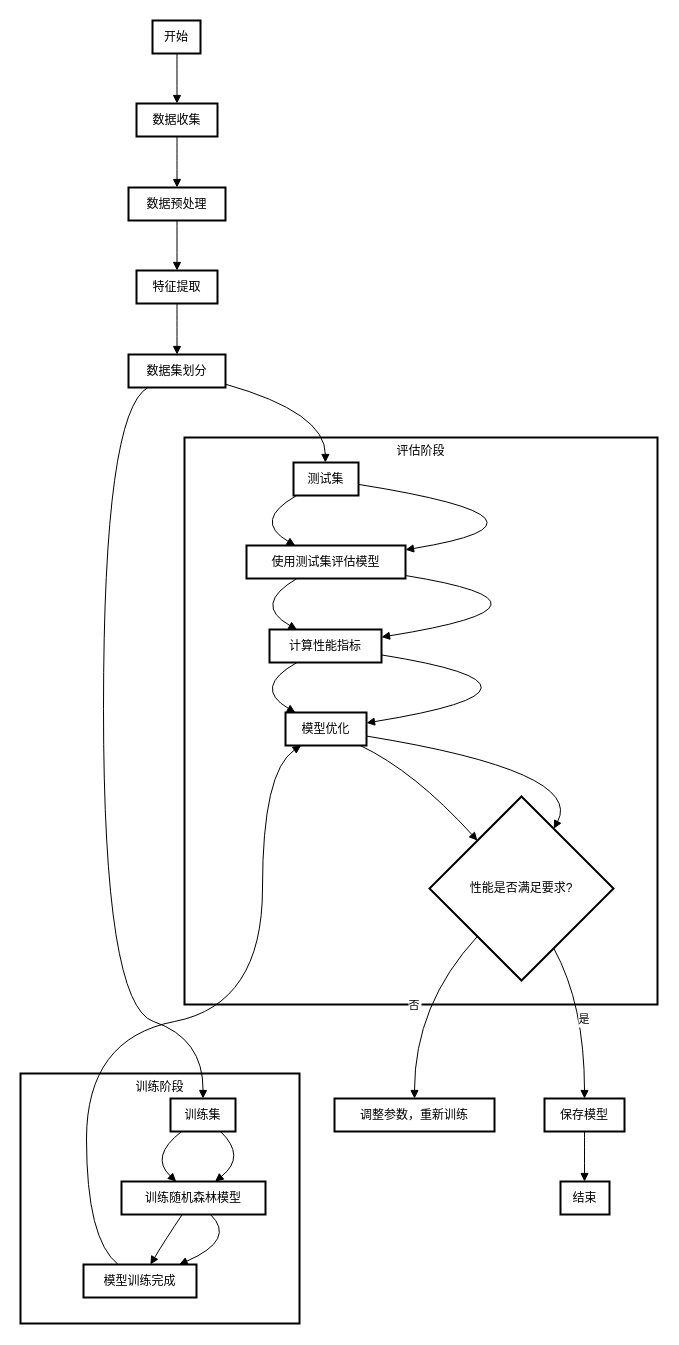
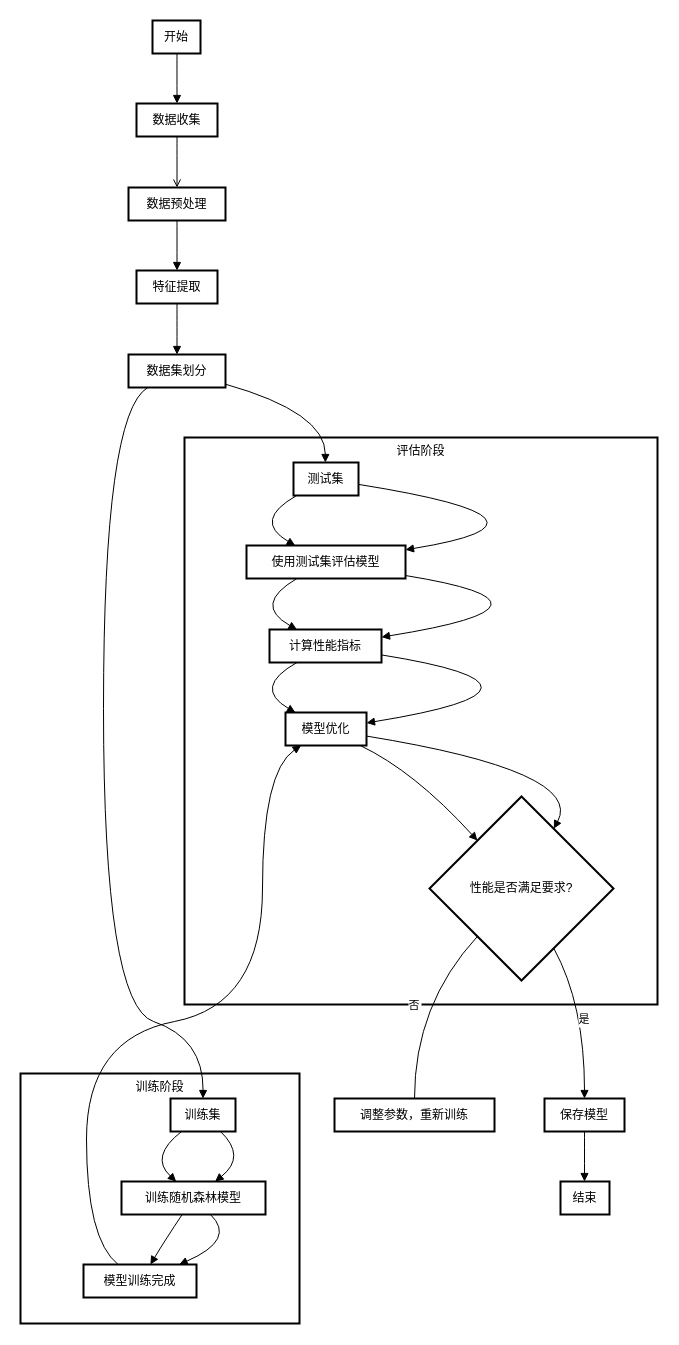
(177, 178) -> (177, 180)
(415, 1089) -> (415, 1092)
